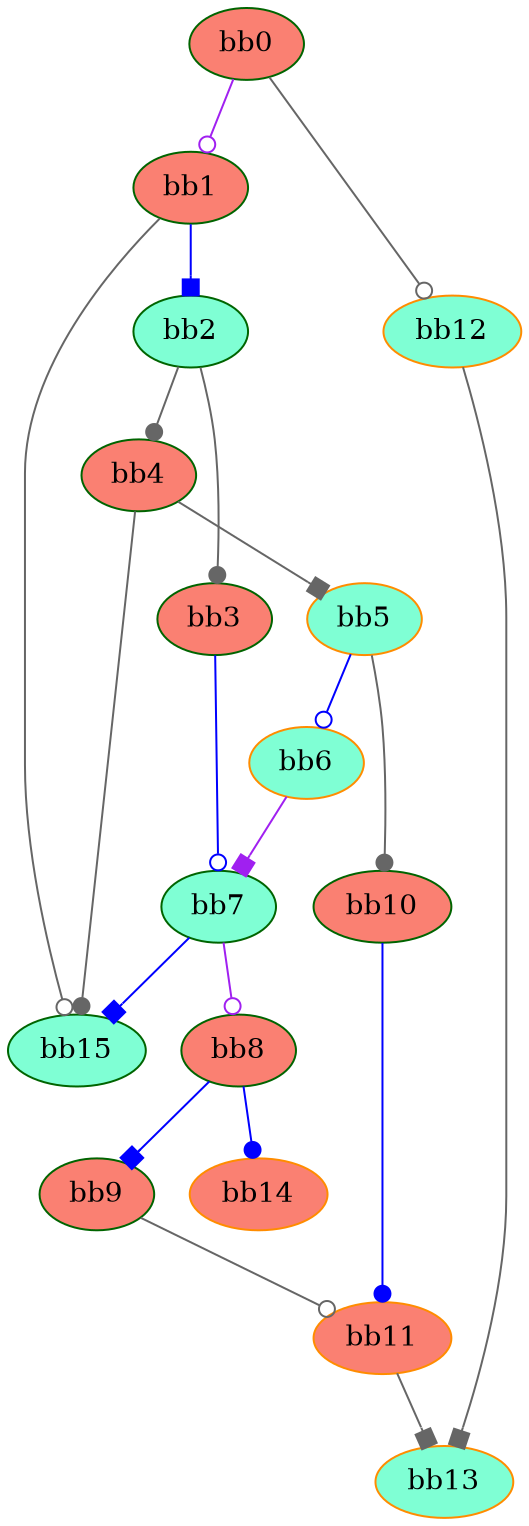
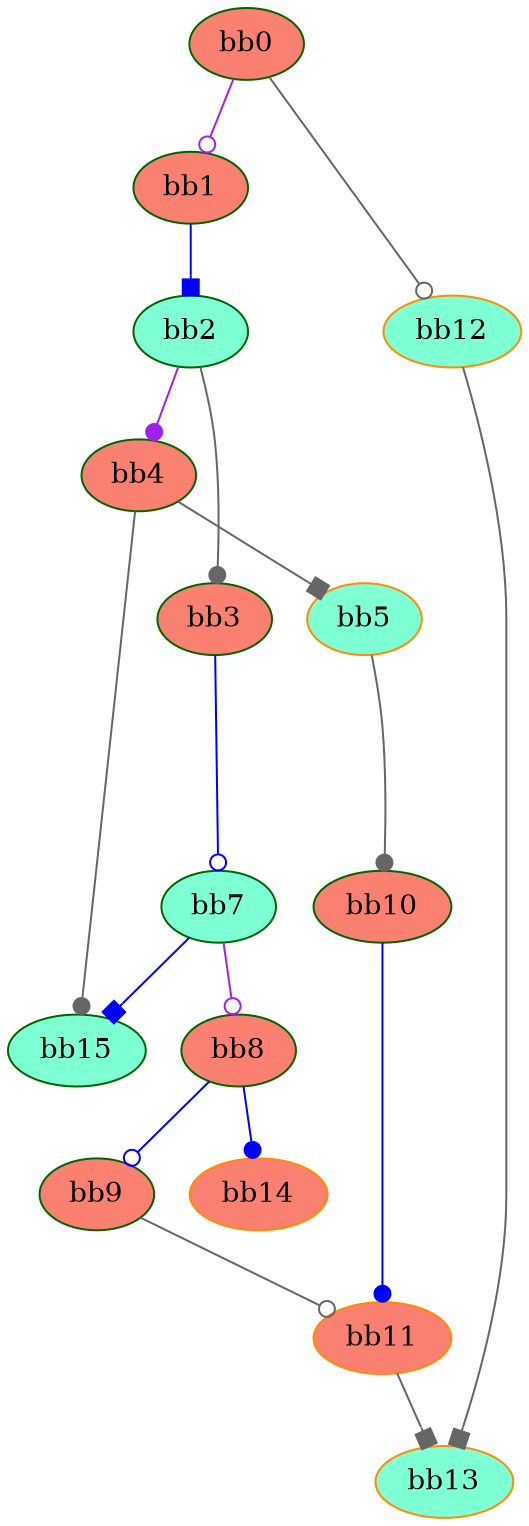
(168, 395) -> (168, 395)
(25, 591) -> none
(307, 763) -> none
(173, 1117) -> (173, 1117)
